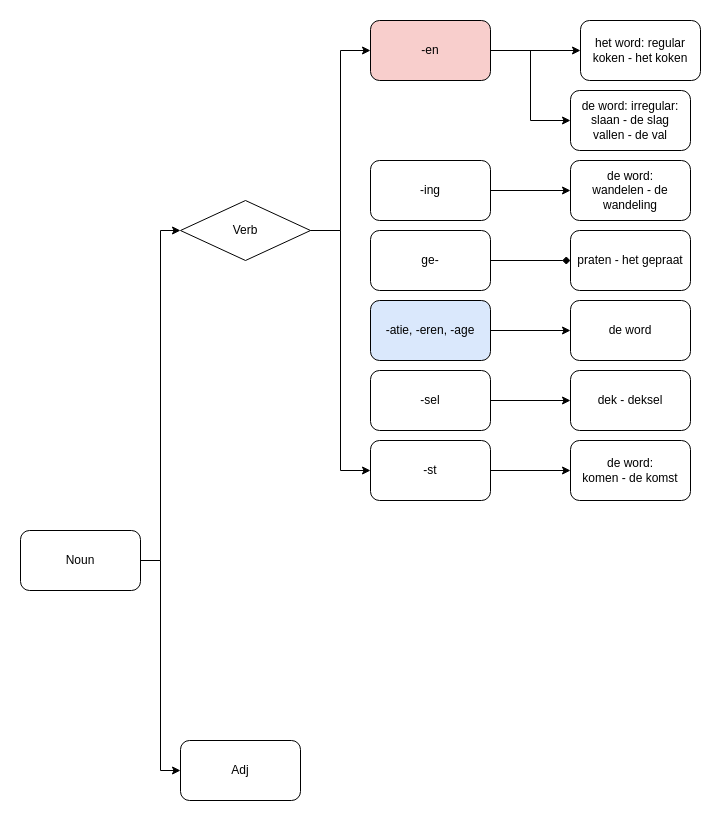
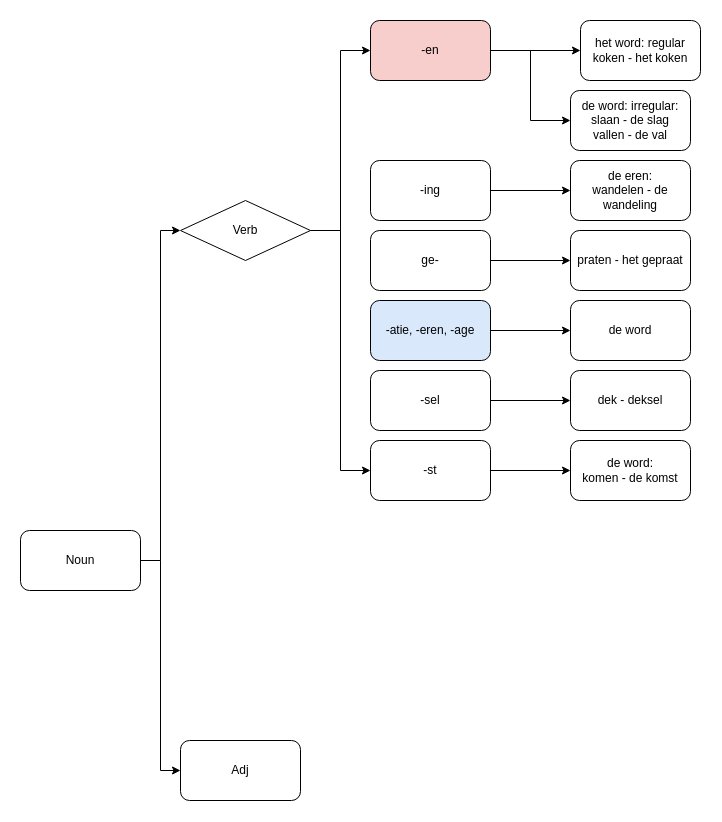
(631, 191) -> (631, 191)
(562, 261) -> (562, 261)
